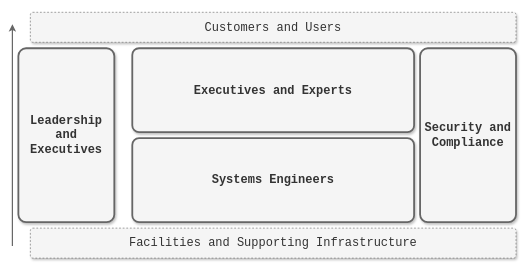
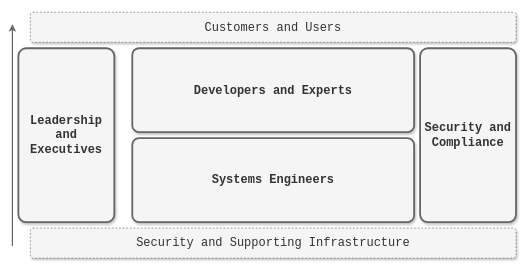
(273, 90) -> (273, 90)
(273, 243) -> (273, 243)
